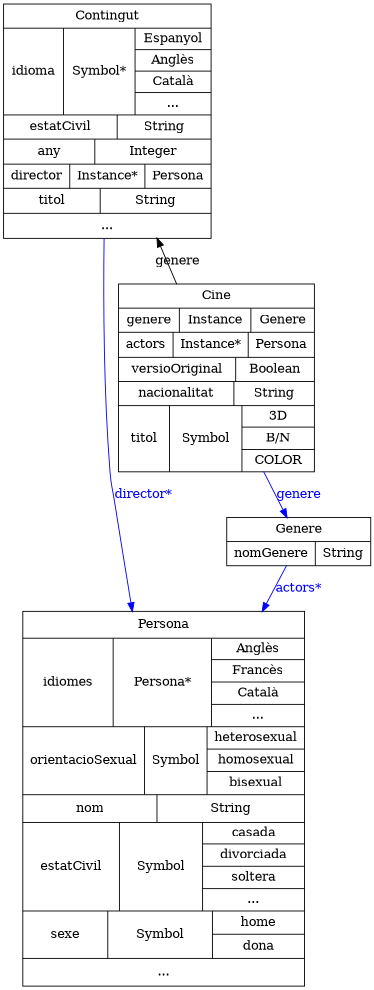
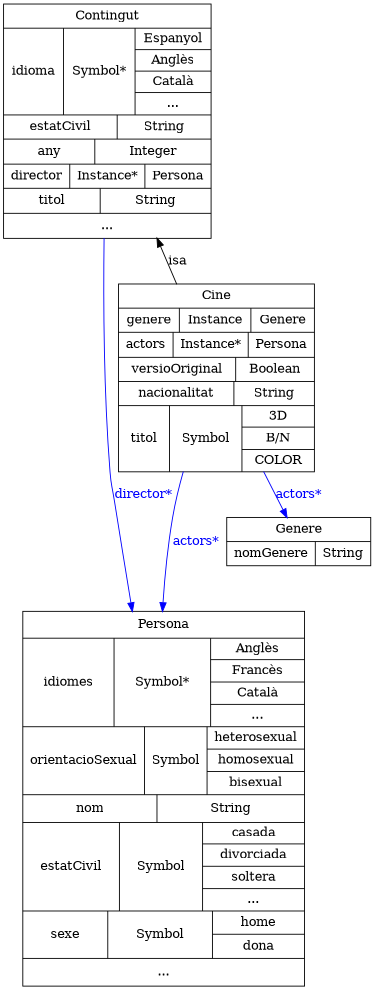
(178, 261) -> (178, 261)
(299, 495) -> (299, 495)
(276, 585) -> (170, 536)
(162, 682) -> (162, 682)
